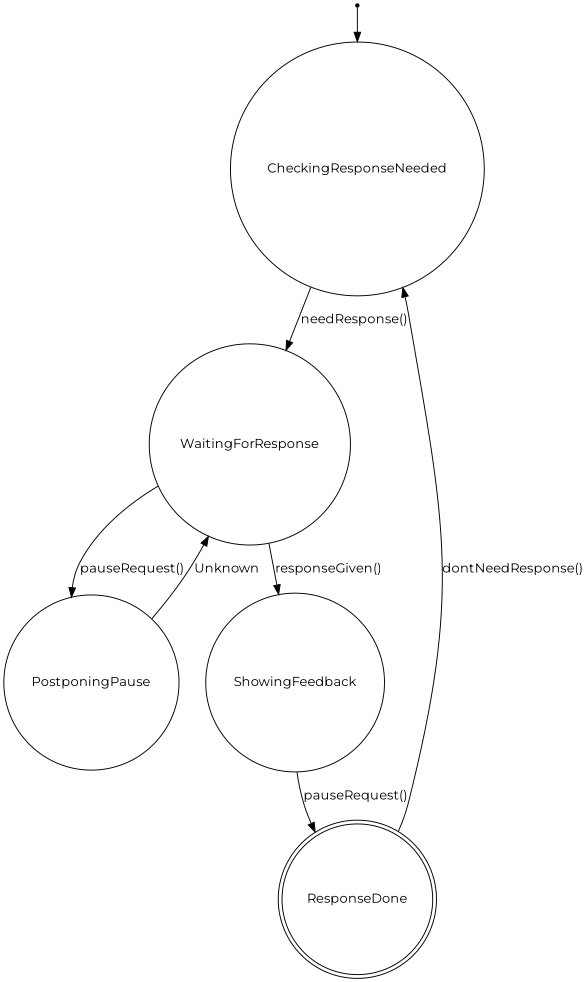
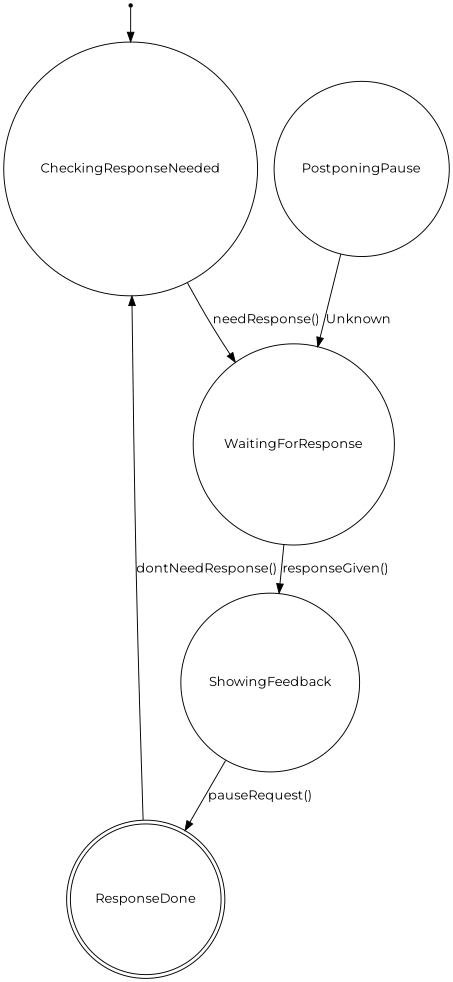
(104, 528) -> none
